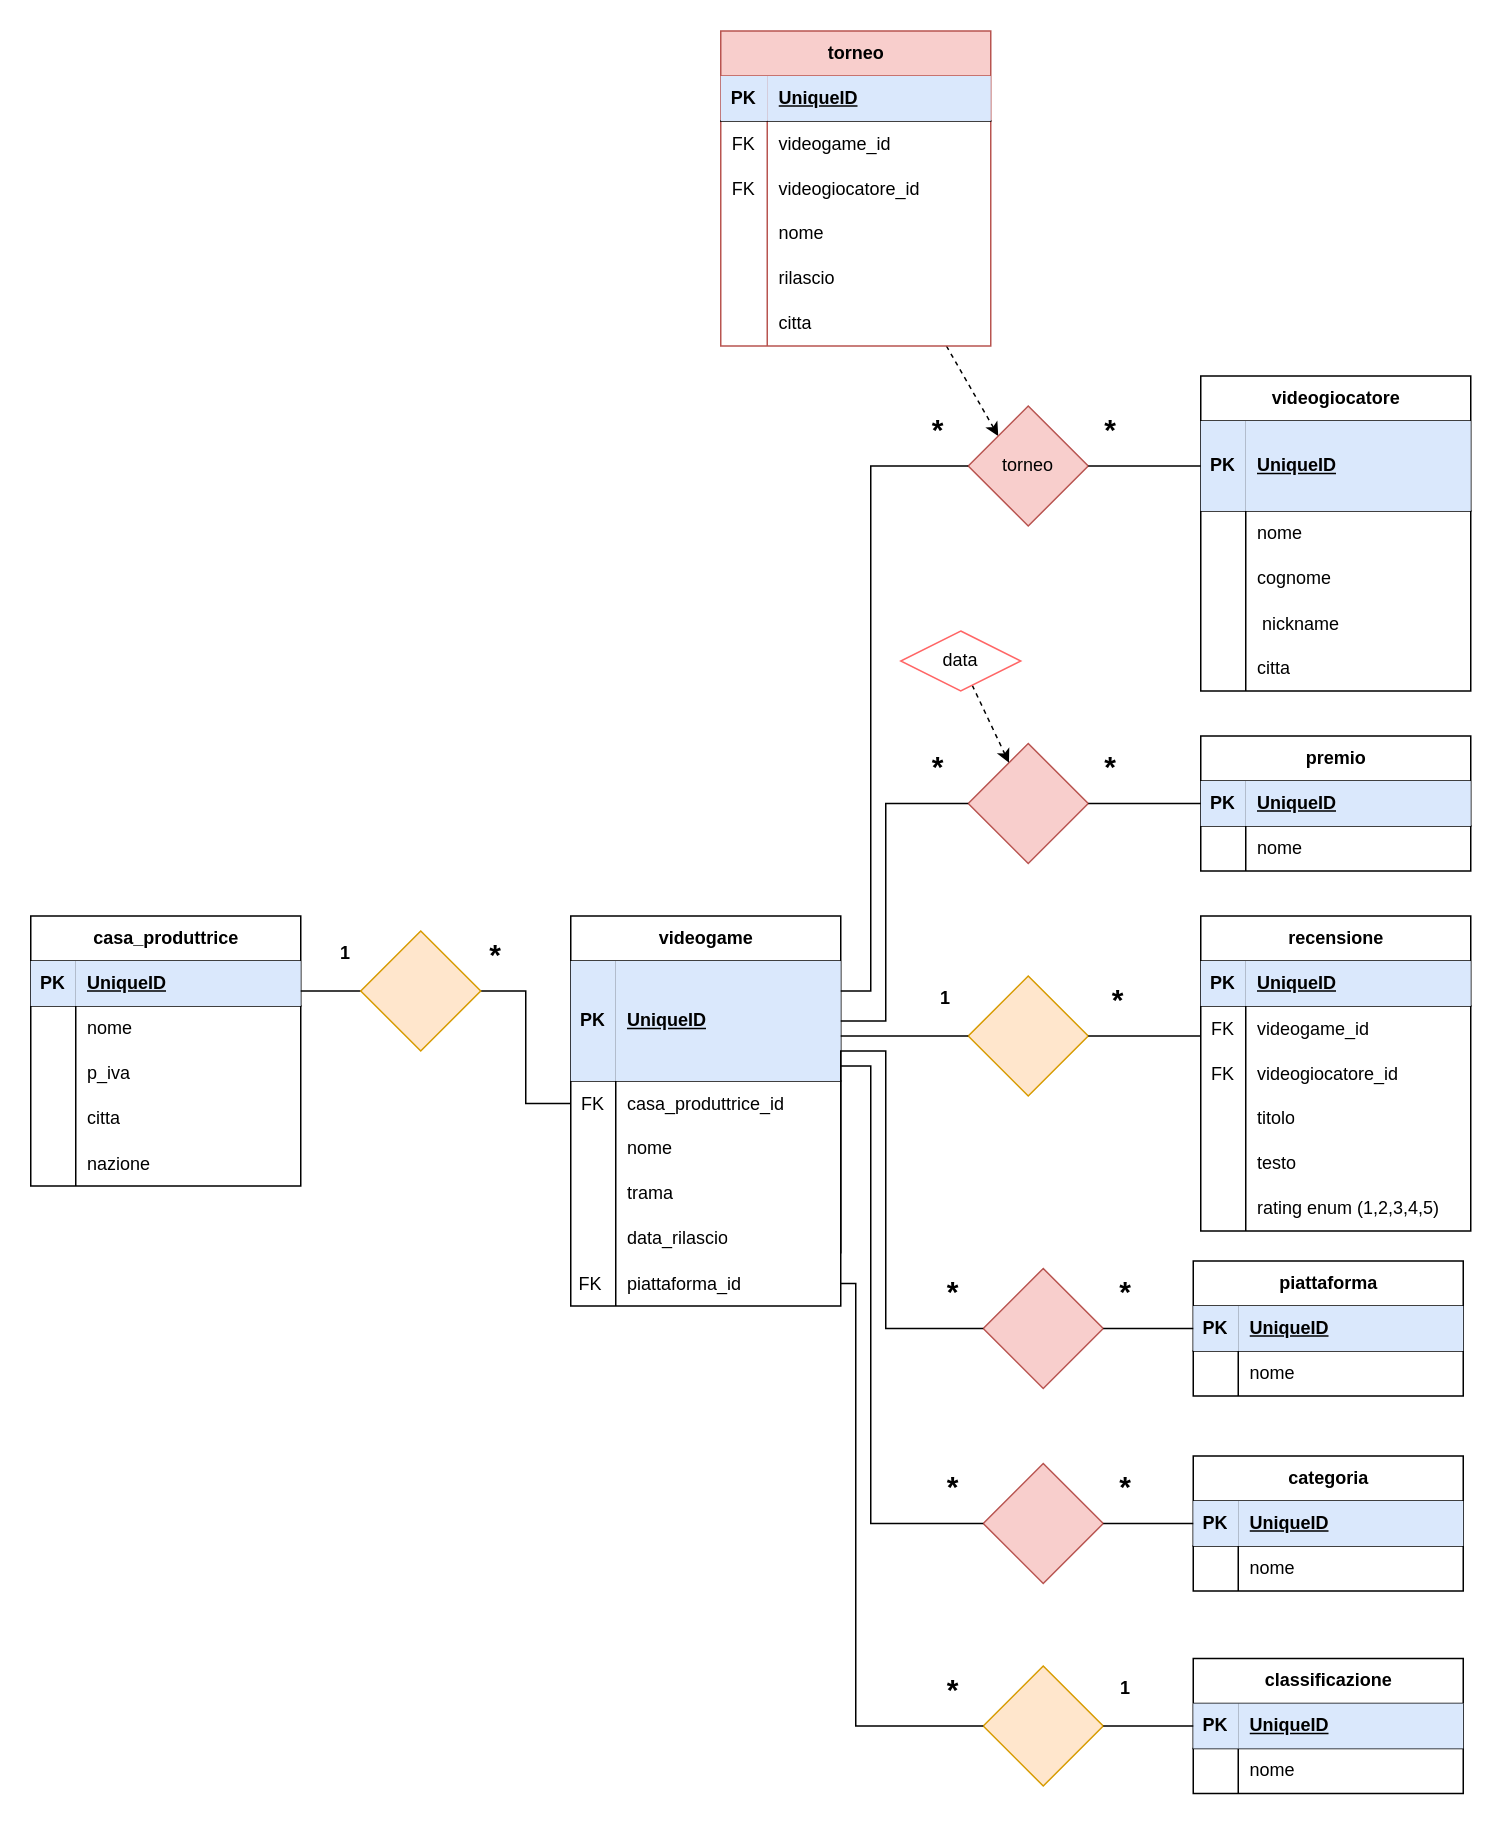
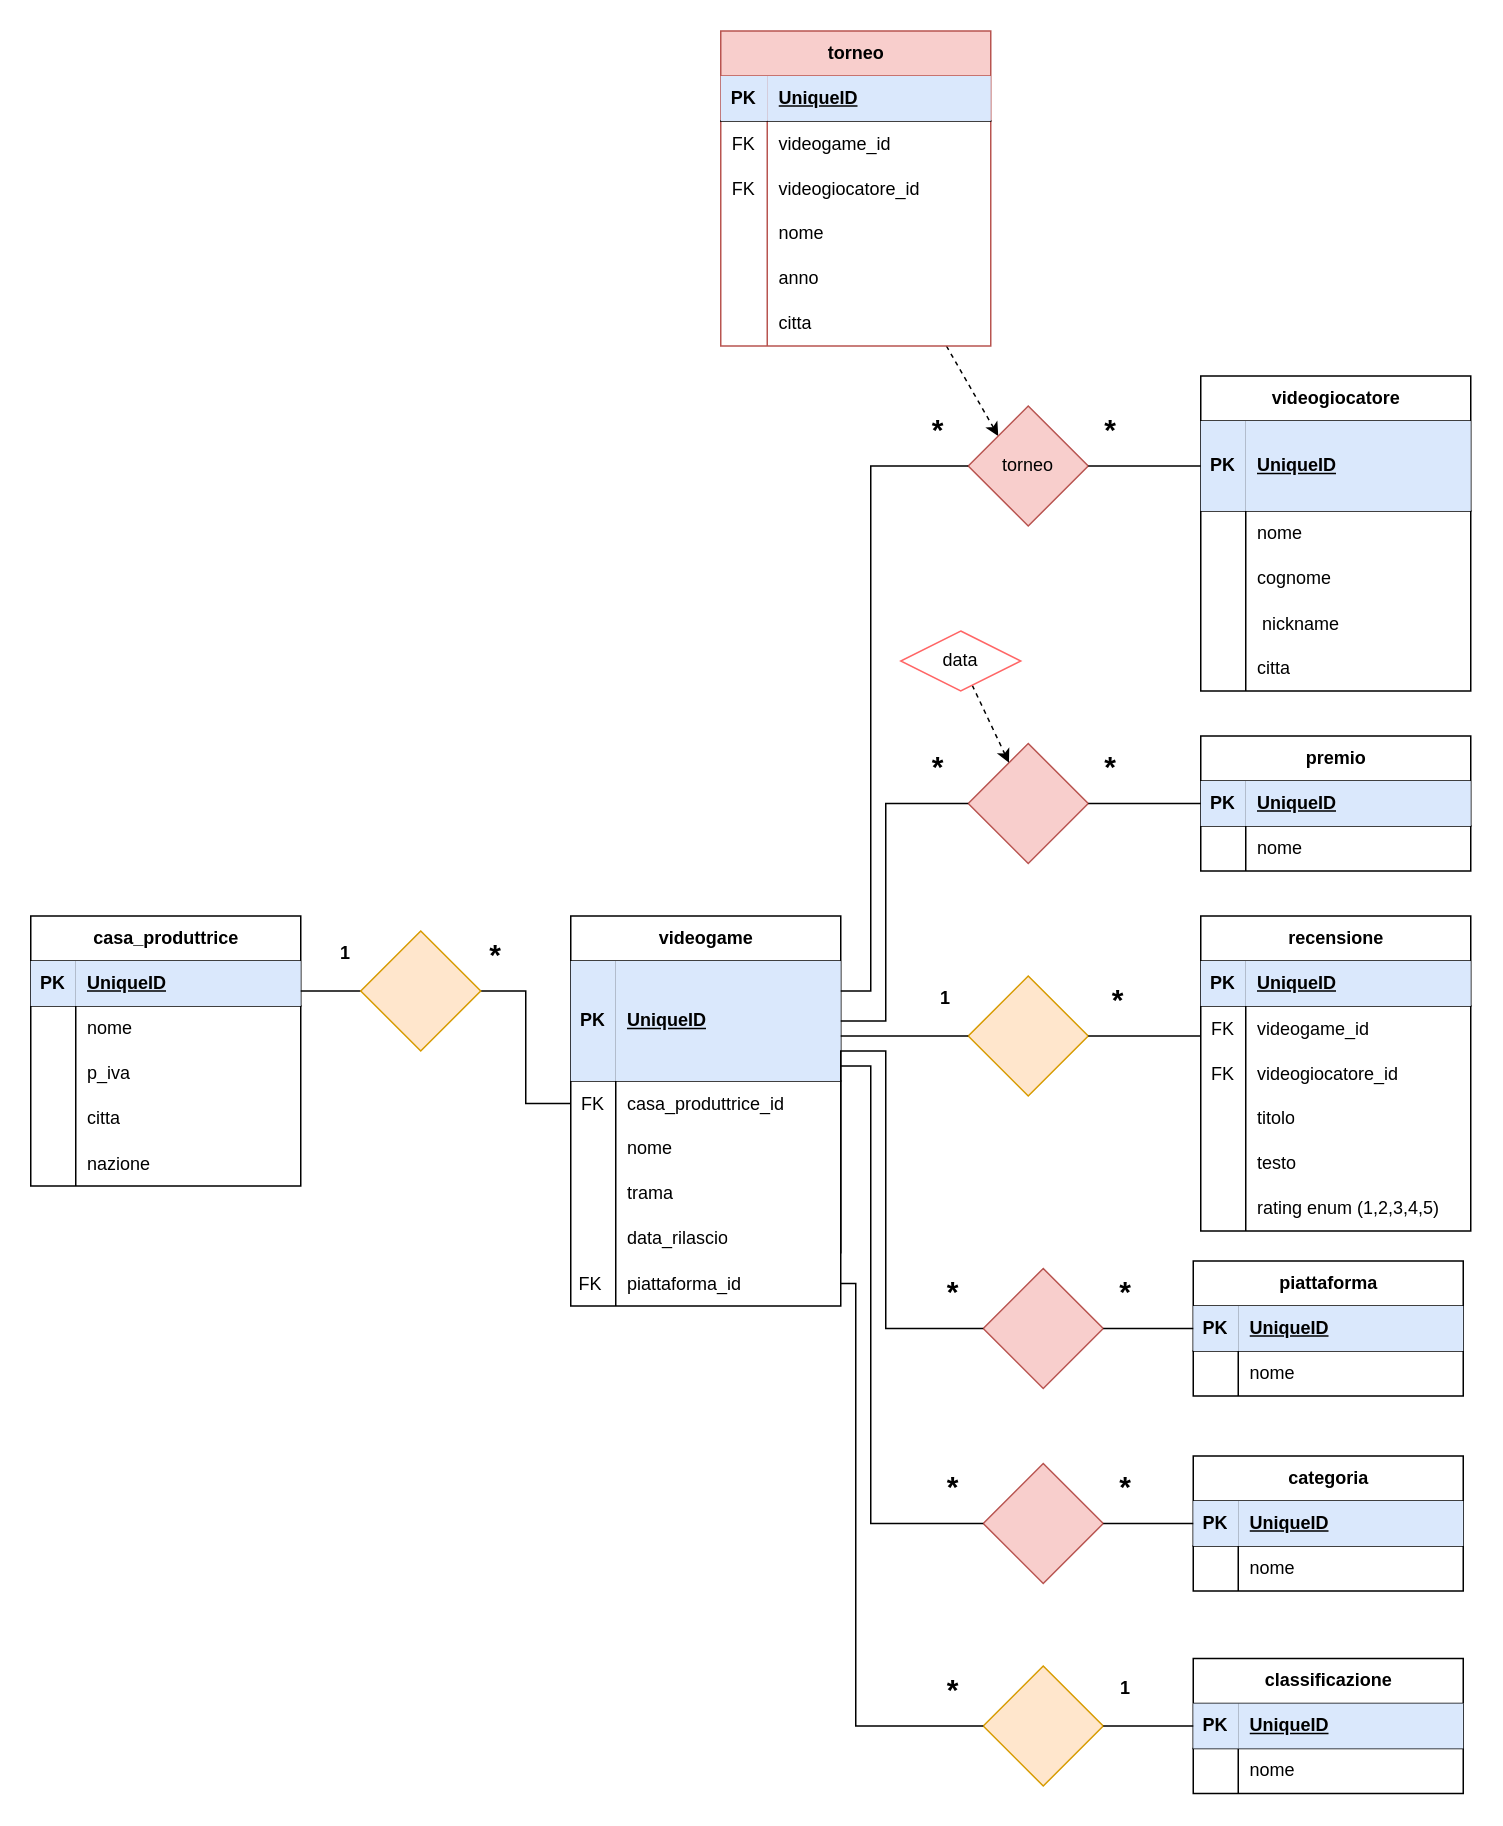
(813, 278) -> (799, 278)
